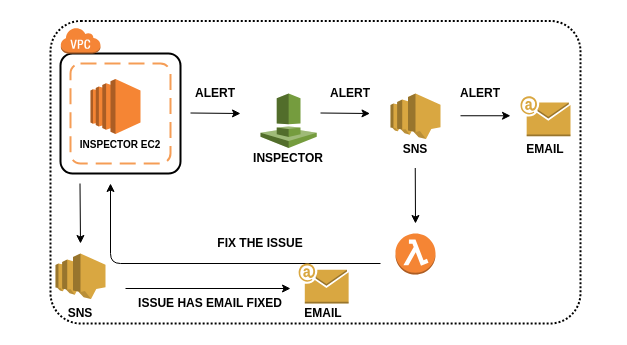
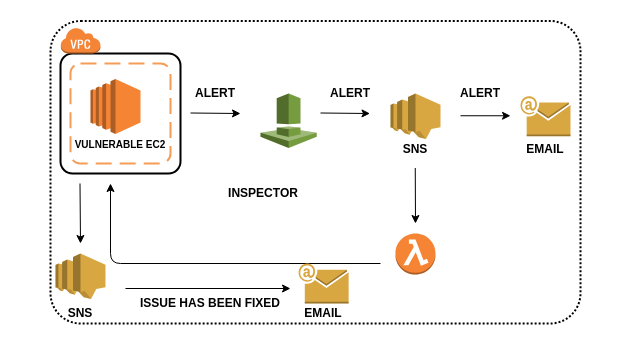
(121, 145) -> (121, 145)
(289, 158) -> (264, 193)
(261, 244) -> none
(211, 304) -> (211, 304)
